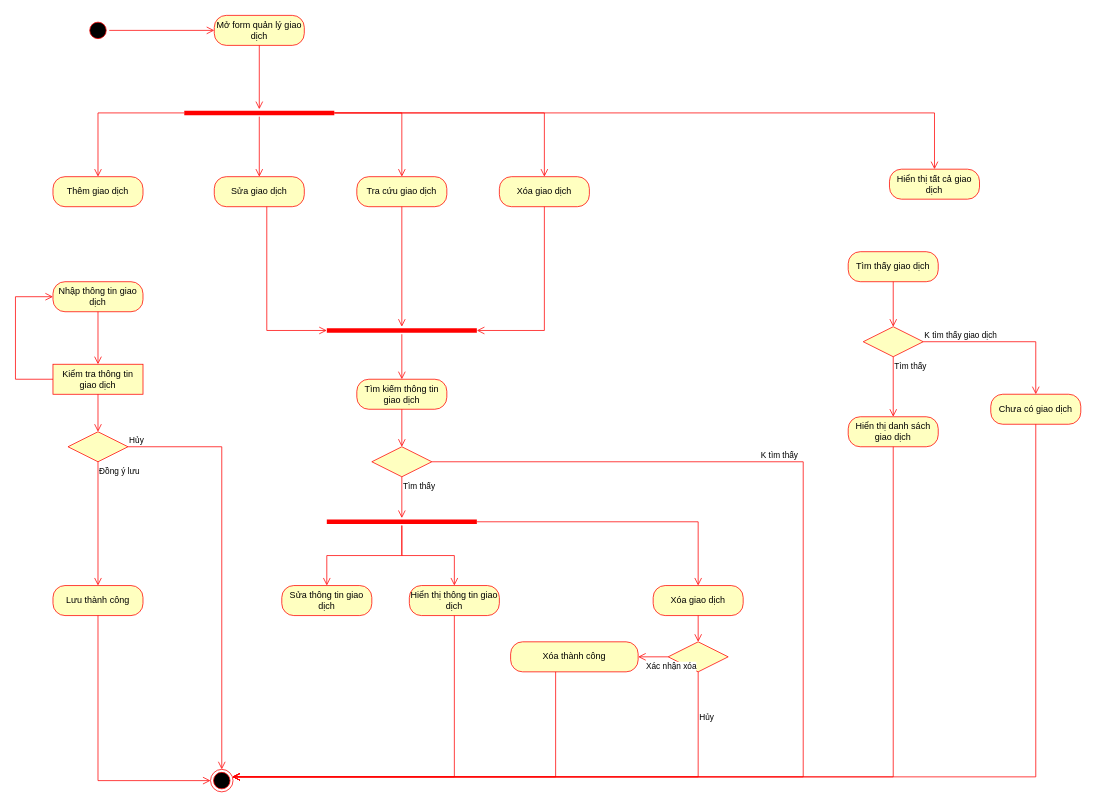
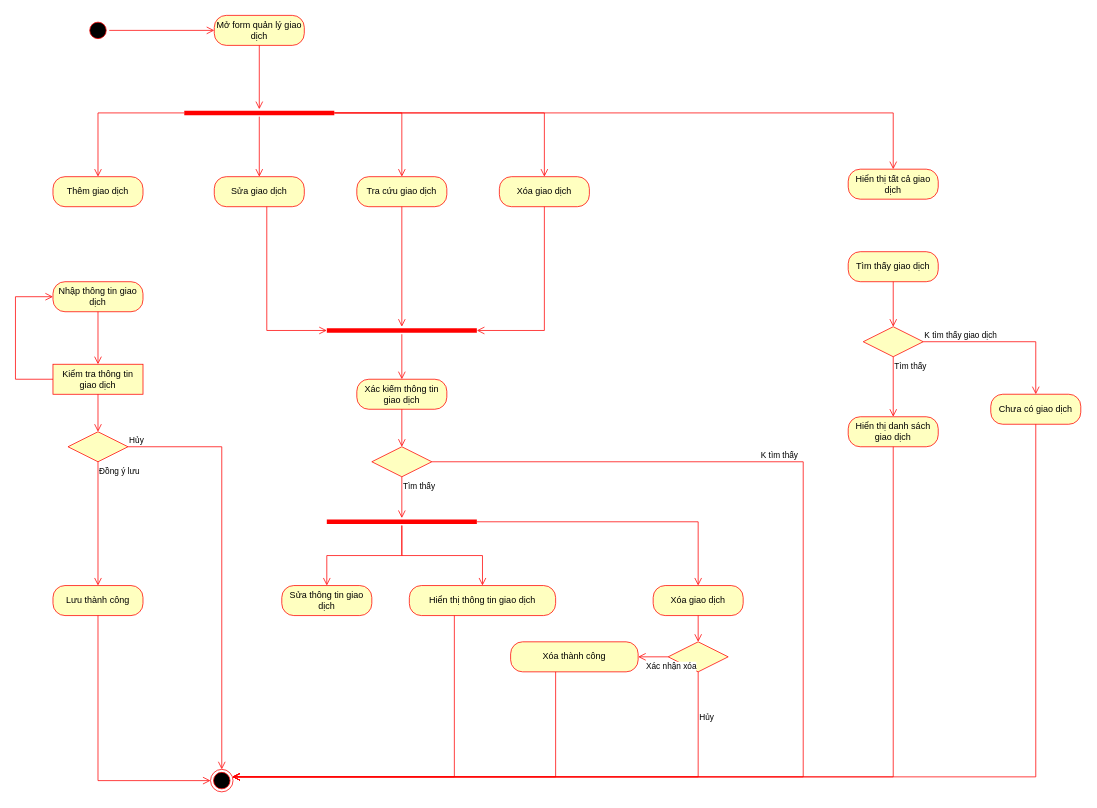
(934, 184) -> (893, 184)
(402, 394) -> (402, 394)
(454, 600) -> (482, 600)
